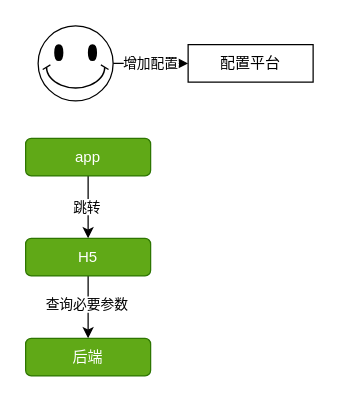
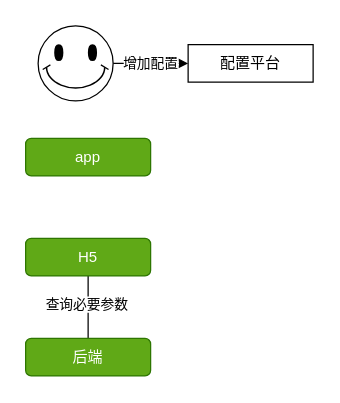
(88, 203) -> none
(88, 328) -> (88, 331)
